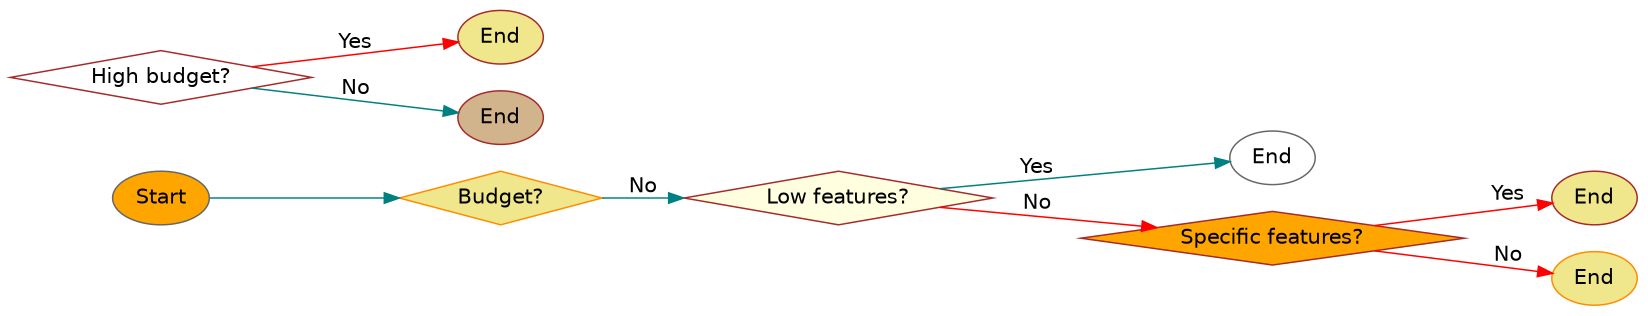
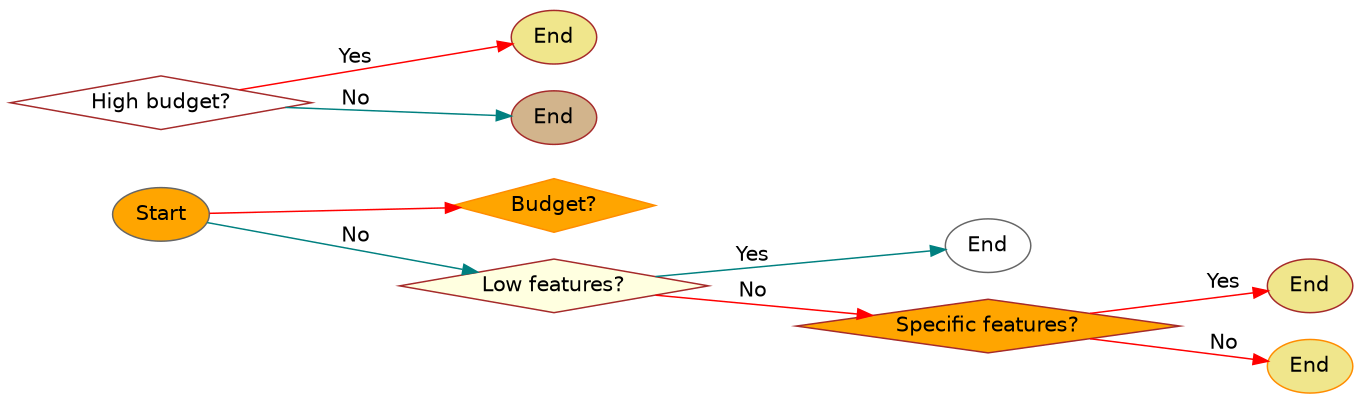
(297, 198) -> (327, 211)
(501, 198) -> (554, 205)
(635, 198) -> (335, 246)
